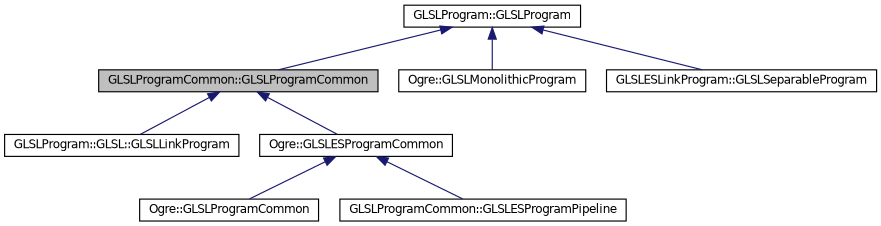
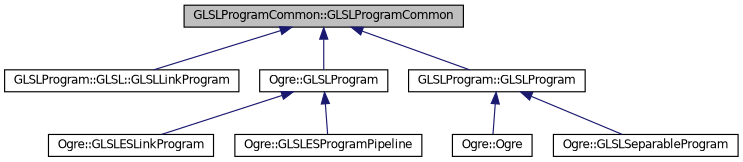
(360, 50) -> (416, 50)
(492, 81) -> (492, 145)
(742, 81) -> (646, 145)
(356, 145) -> (324, 81)
(229, 210) -> (131, 145)
(483, 210) -> (328, 145)
